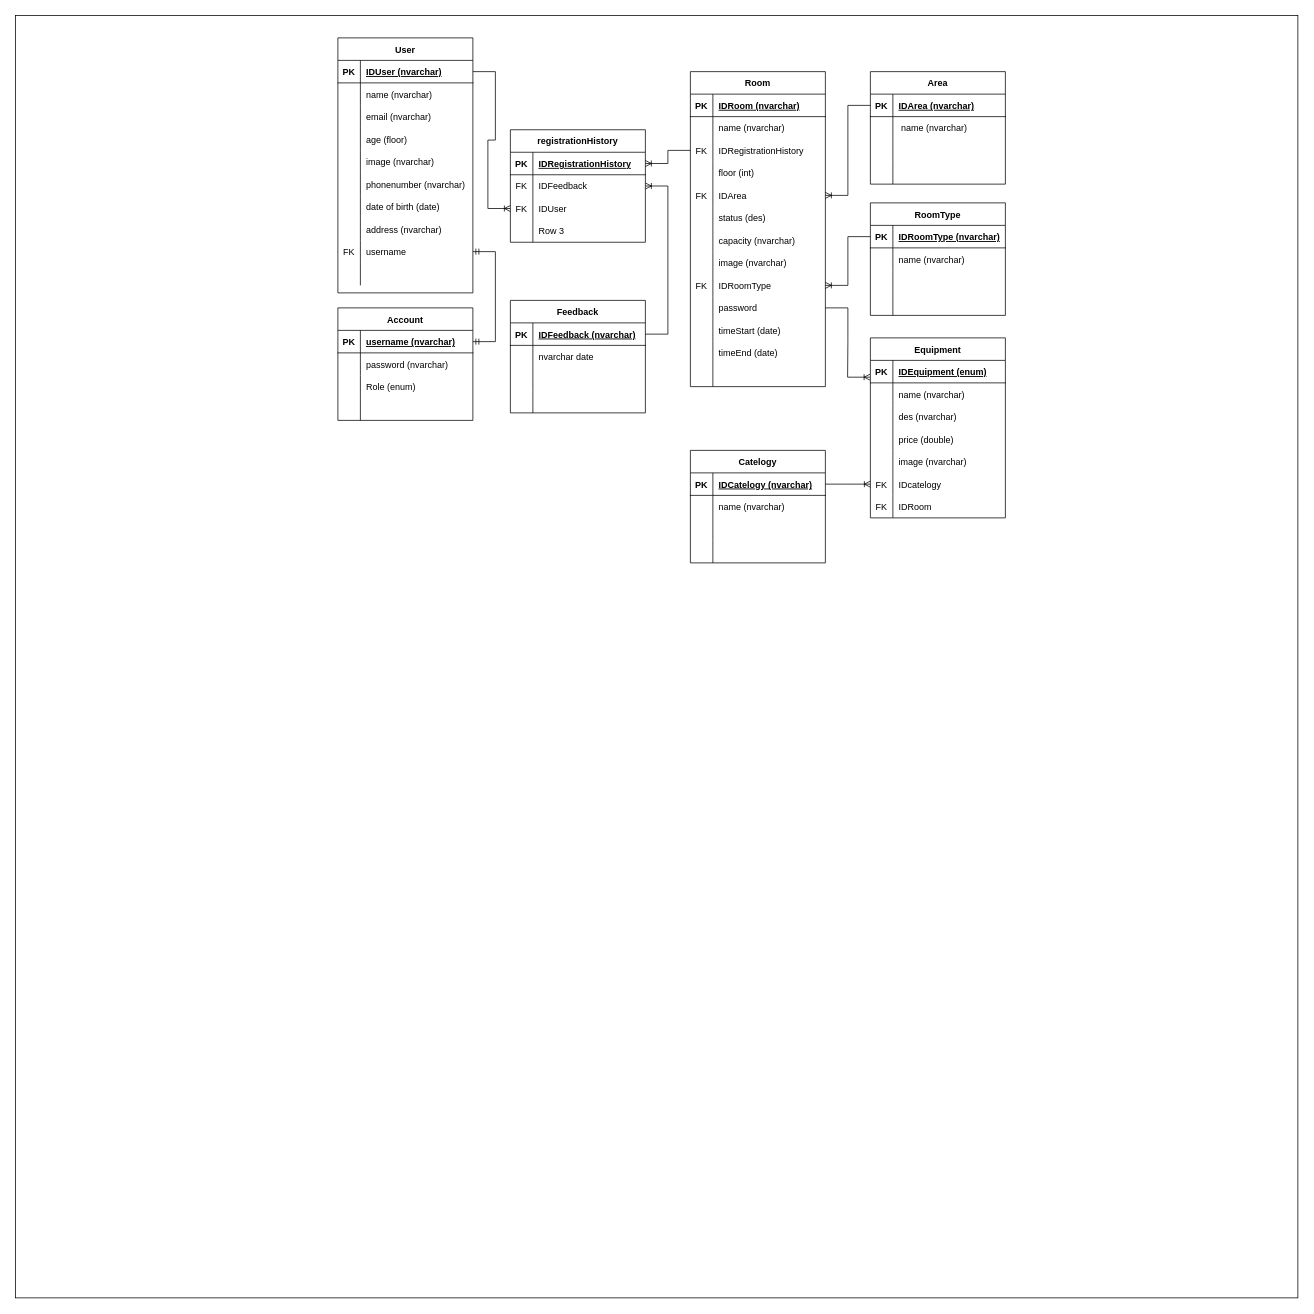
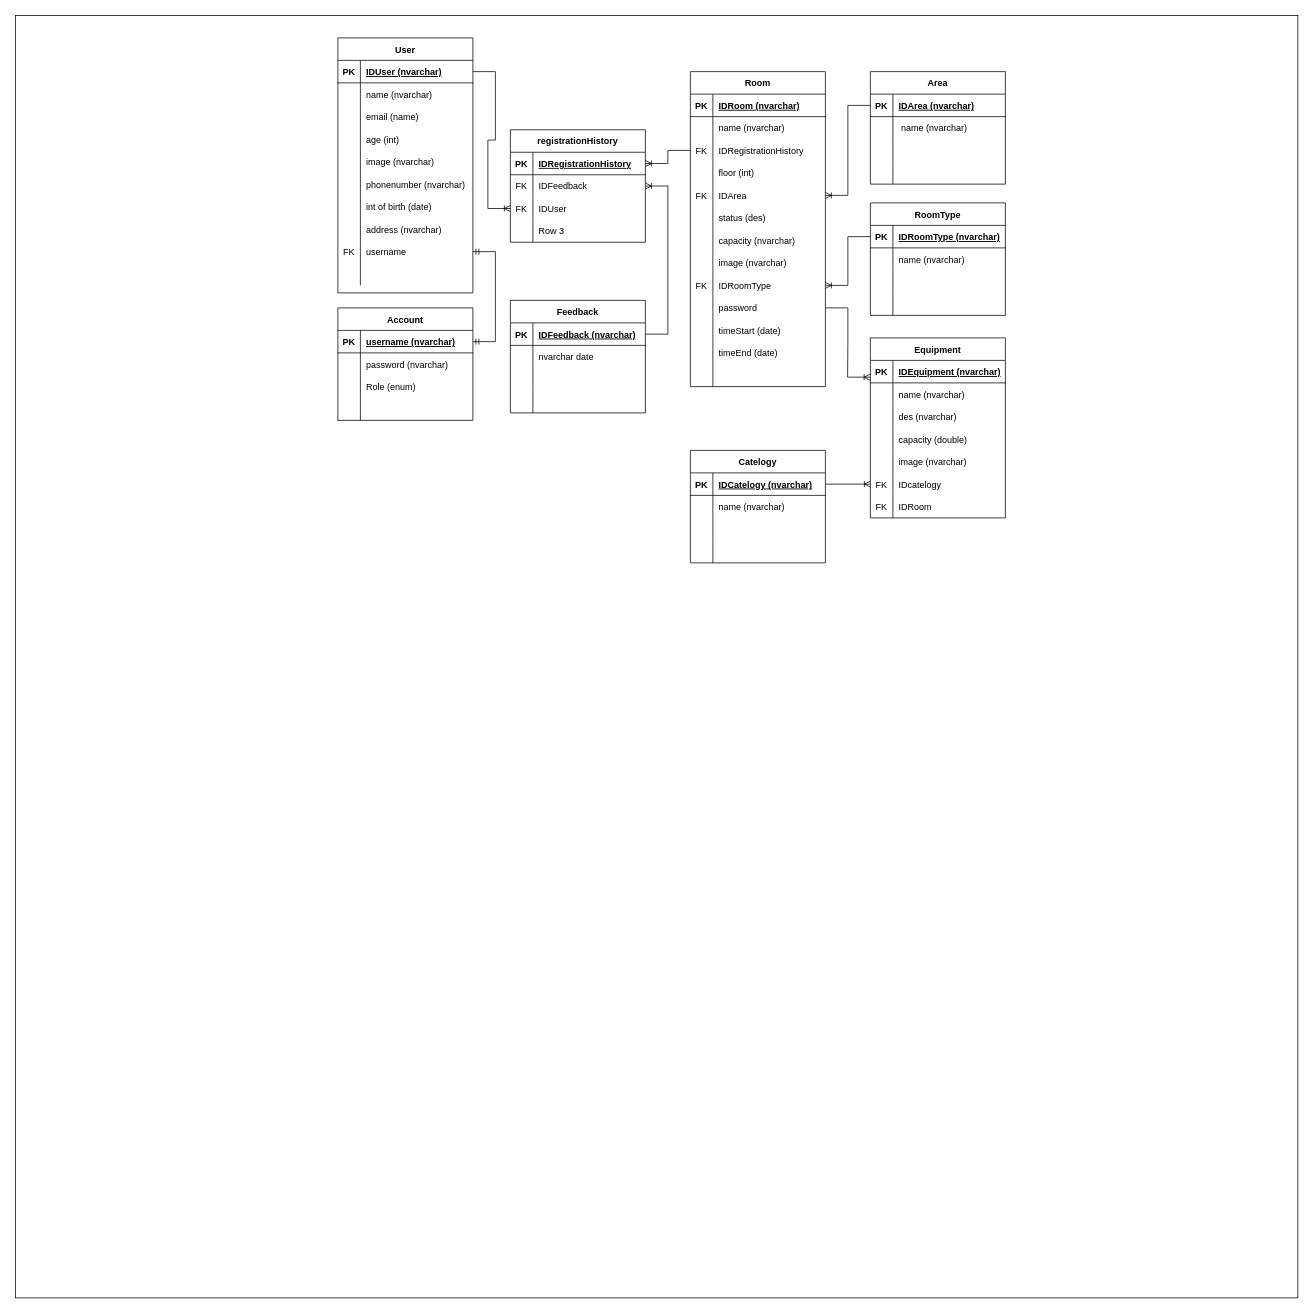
(403, 117) -> (393, 117)
(391, 140) -> (386, 140)
(412, 207) -> (408, 207)
(942, 372) -> (952, 372)
(930, 440) -> (938, 440)
